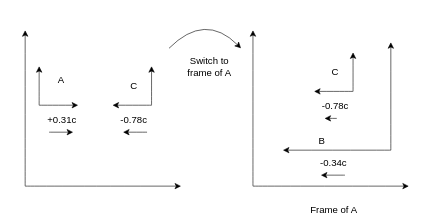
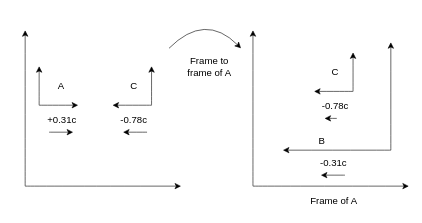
(209, 67) -> (209, 67)
(61, 80) -> (61, 86)
(334, 163) -> (334, 163)
(334, 210) -> (334, 201)
